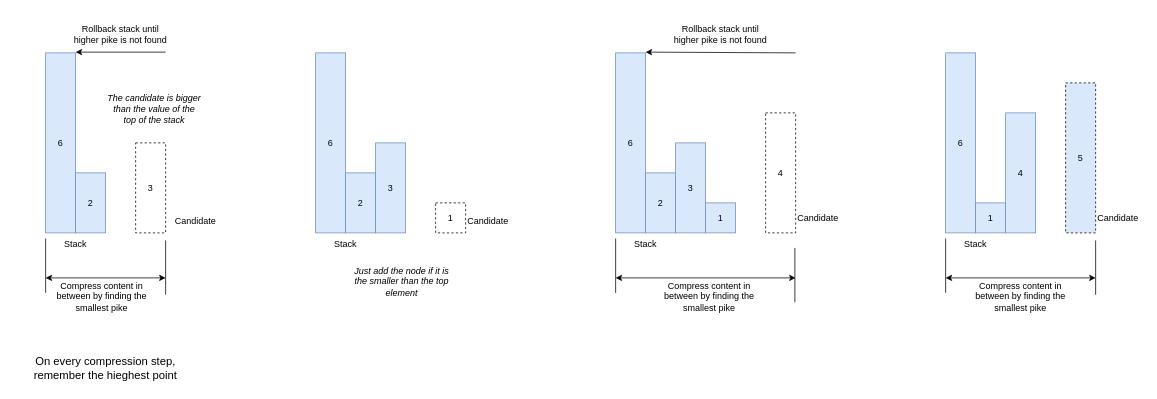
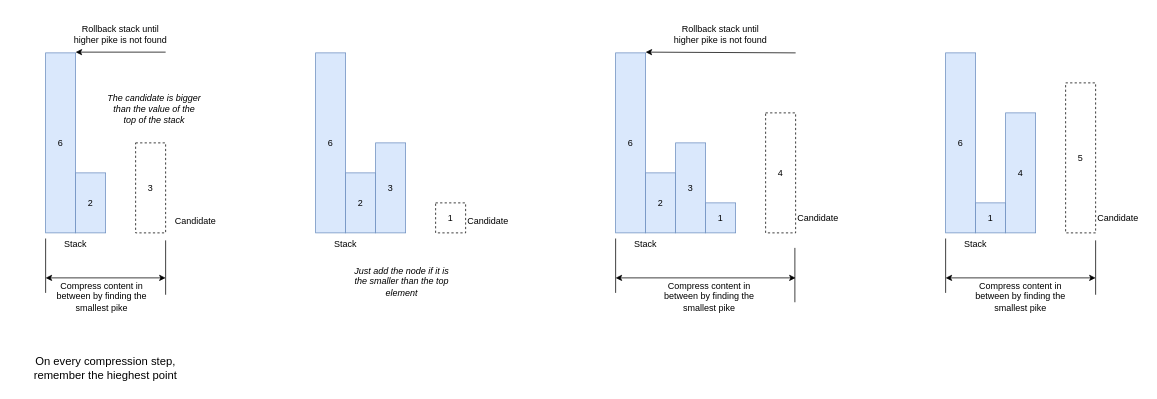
(1080, 158) -> (1080, 158)
